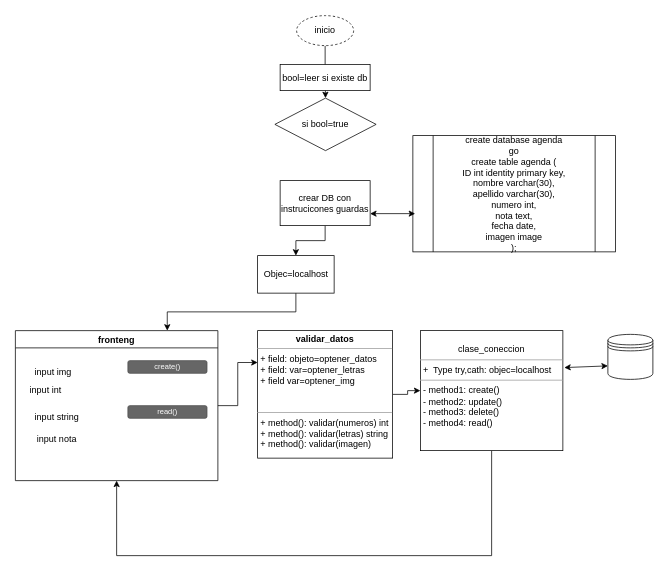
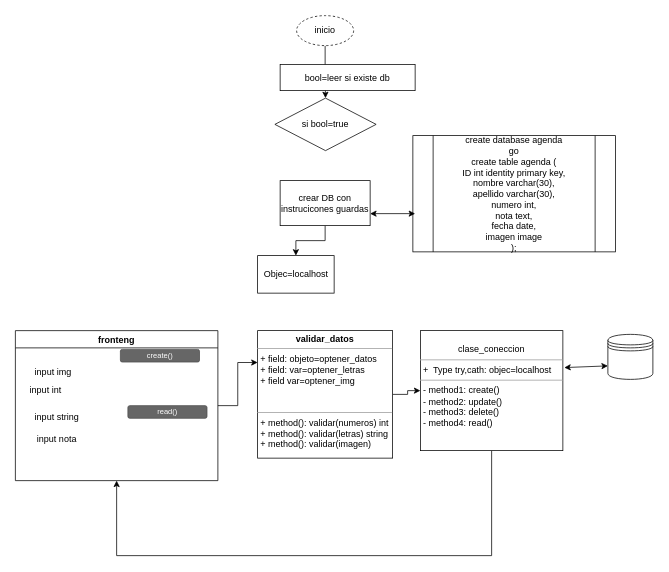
(325, 77) -> (348, 77)
(167, 317) -> none
(167, 367) -> (160, 355)
